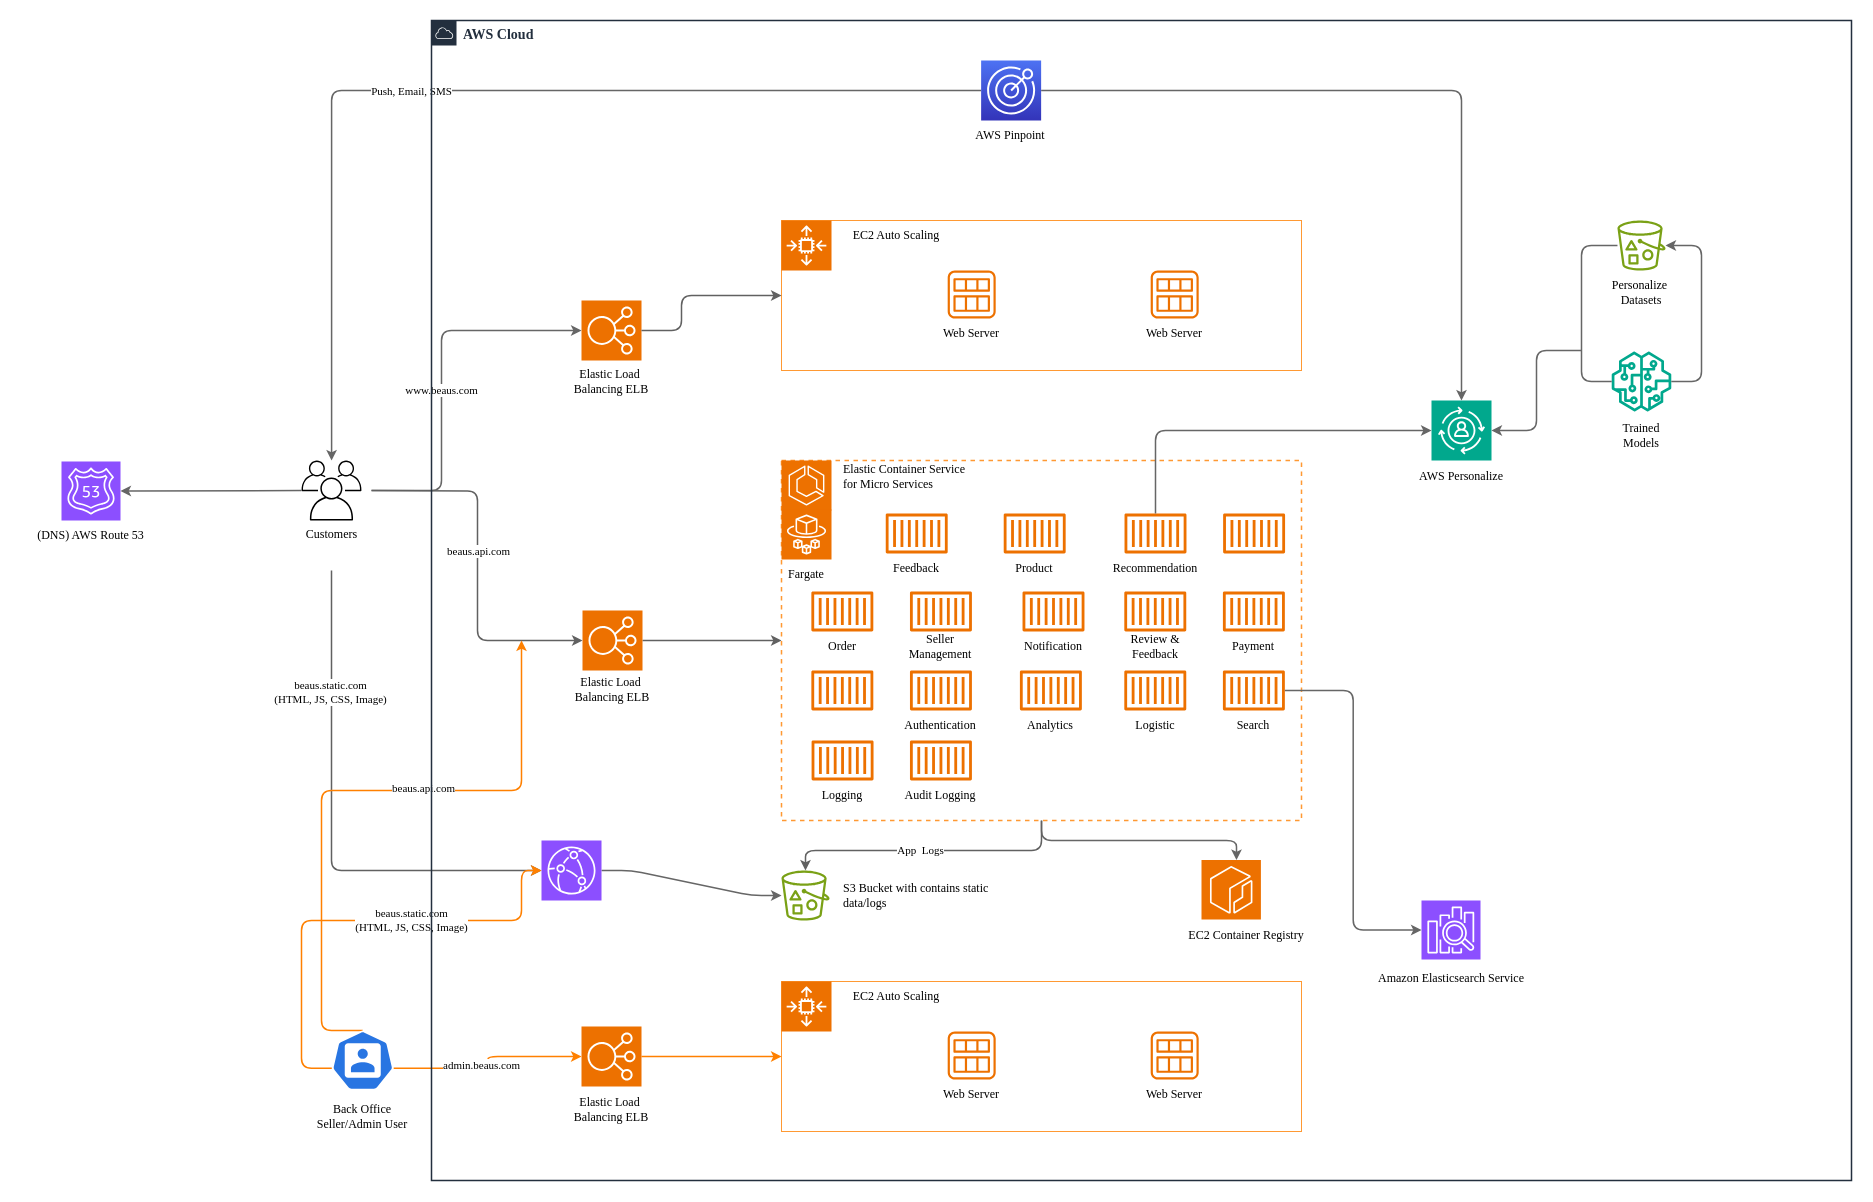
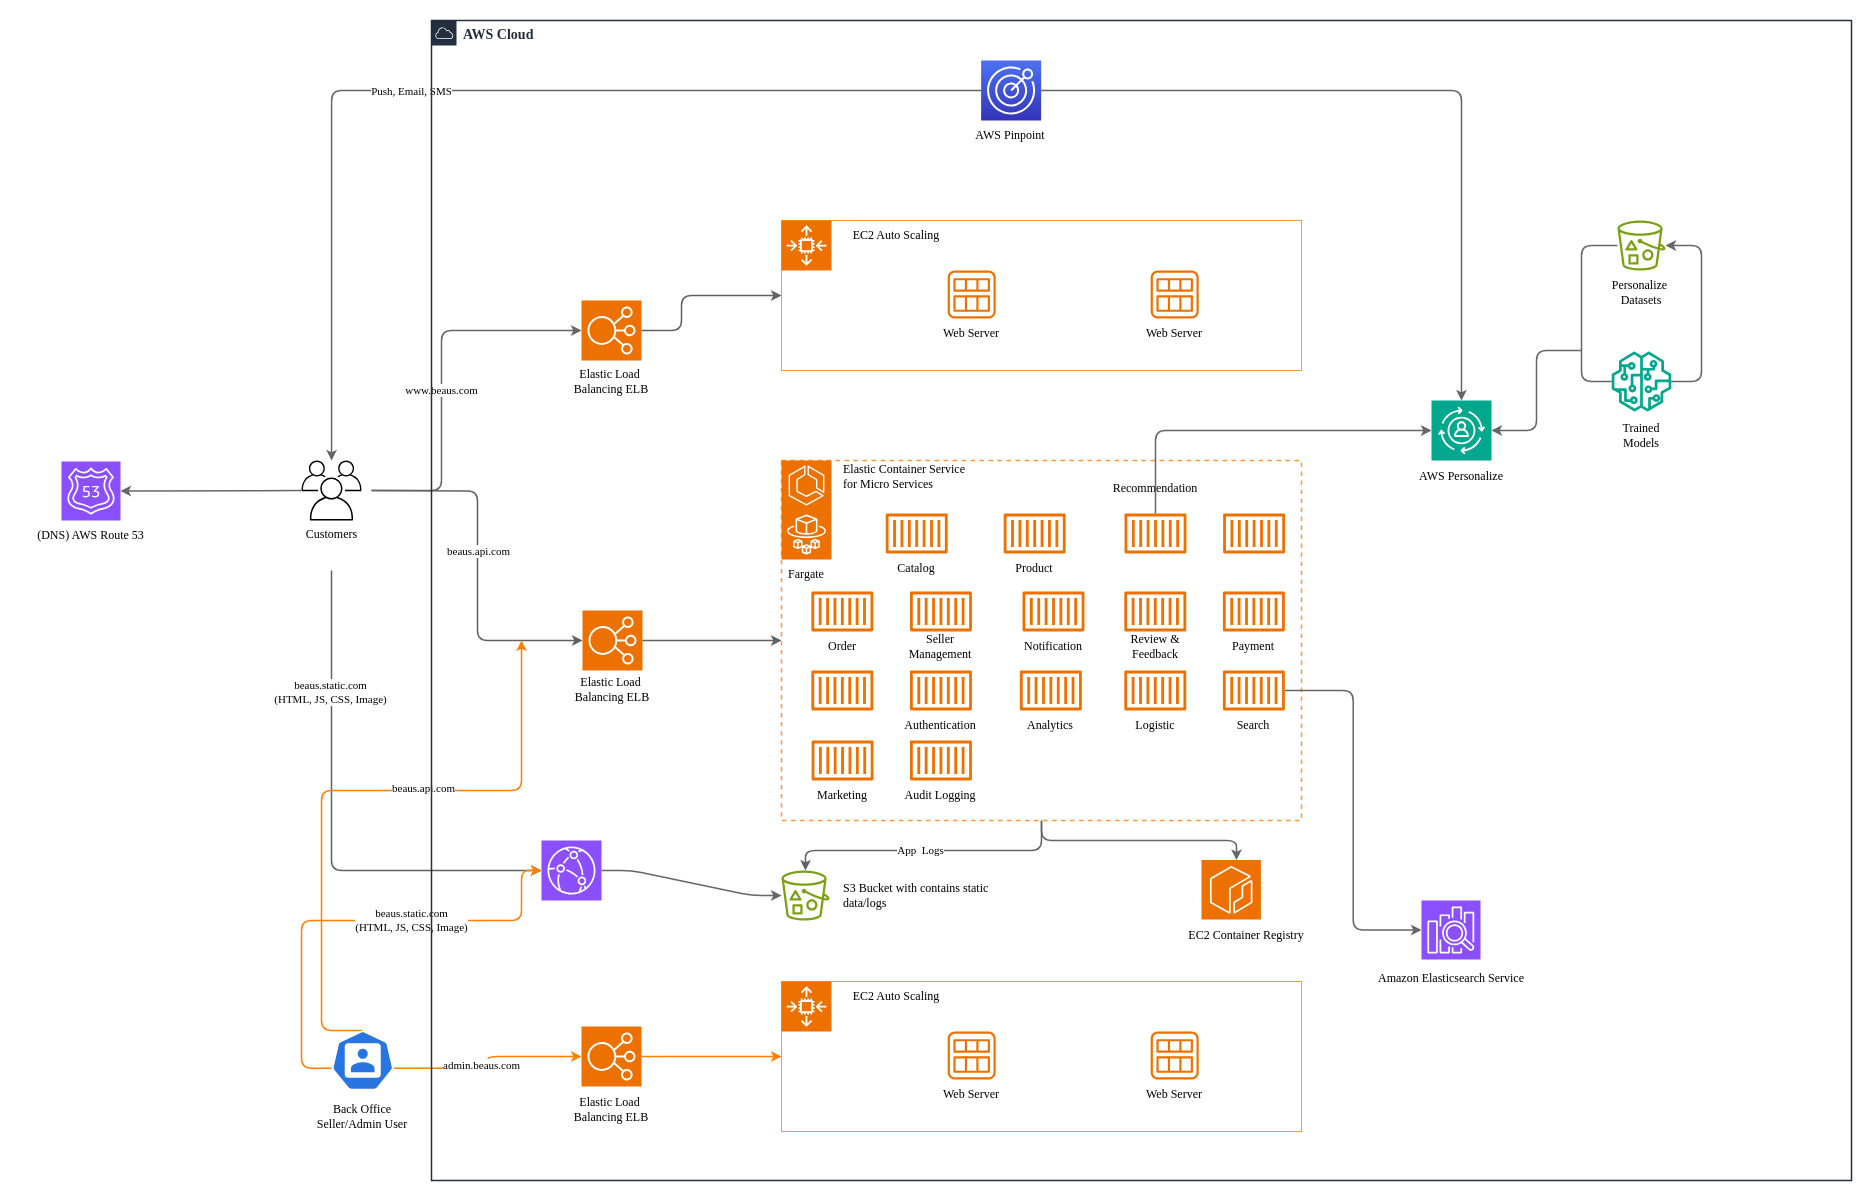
(917, 569) -> (917, 569)
(1156, 569) -> (1156, 489)
(843, 796) -> (843, 796)
